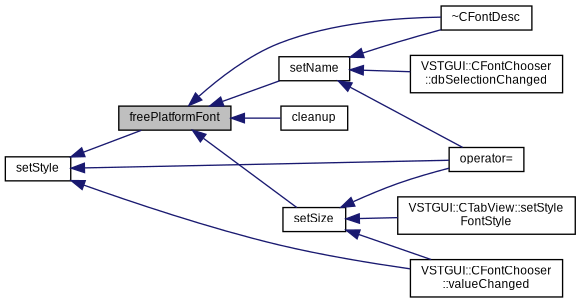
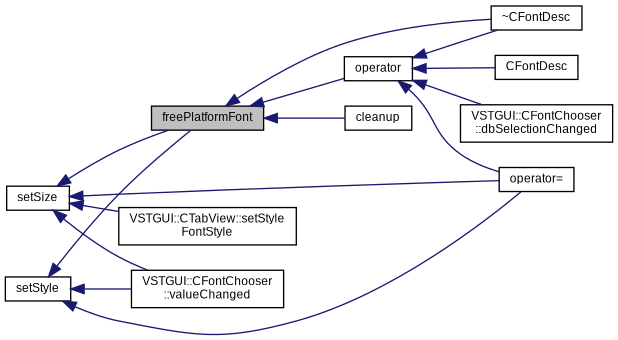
none -> (537, 67)
(314, 69) -> (378, 69)
(250, 173) -> (117, 151)
